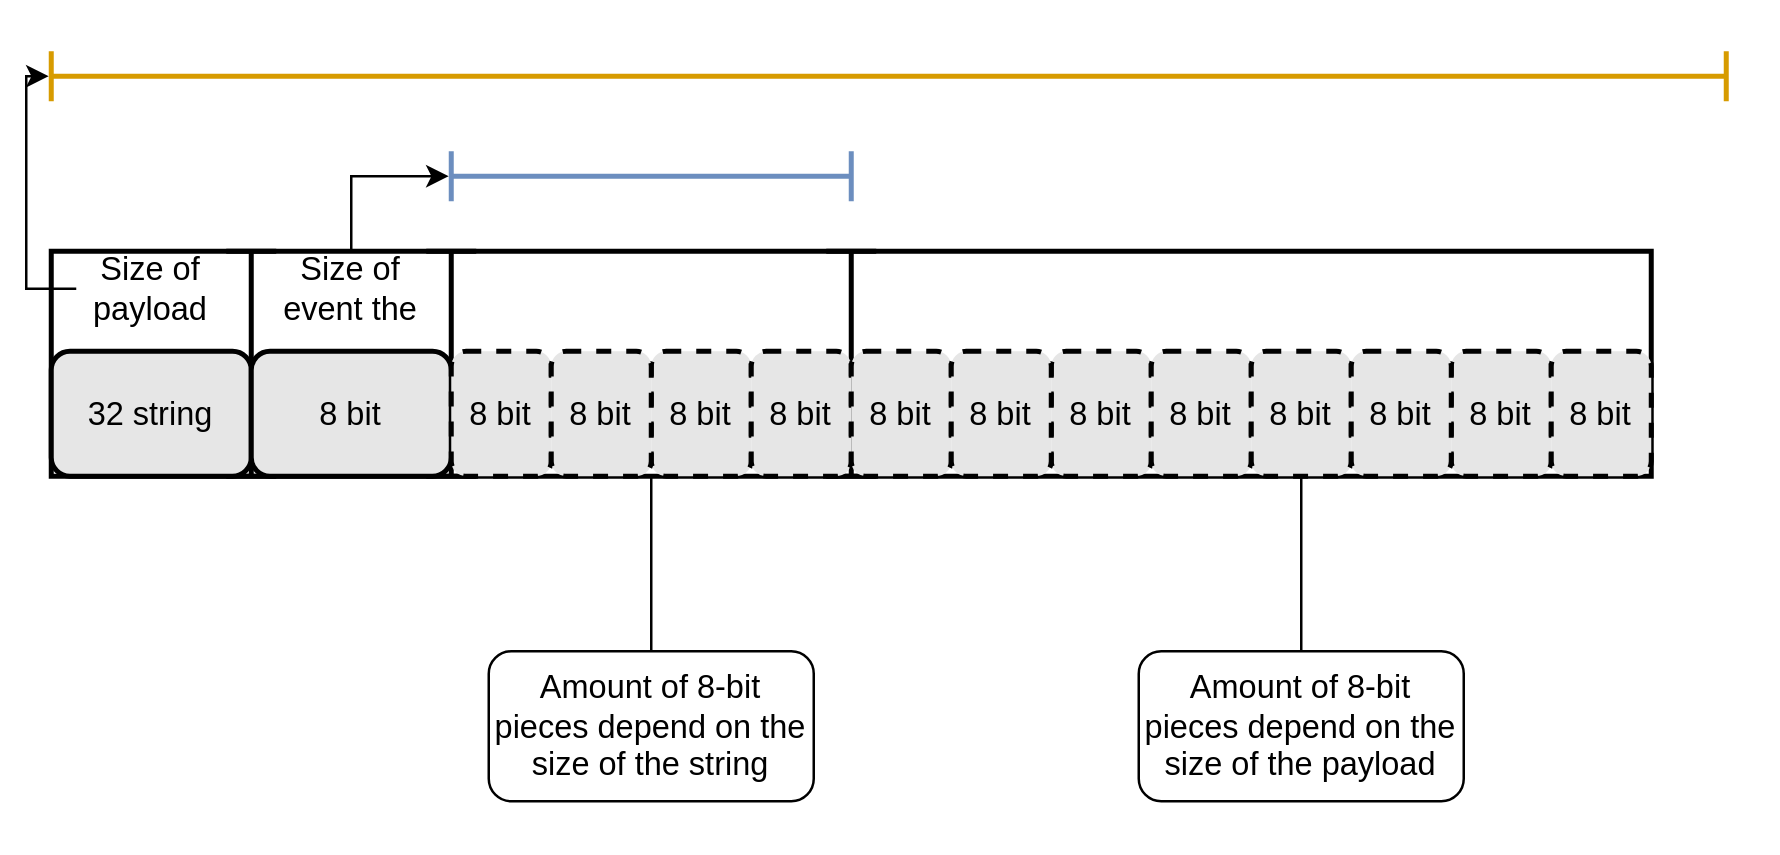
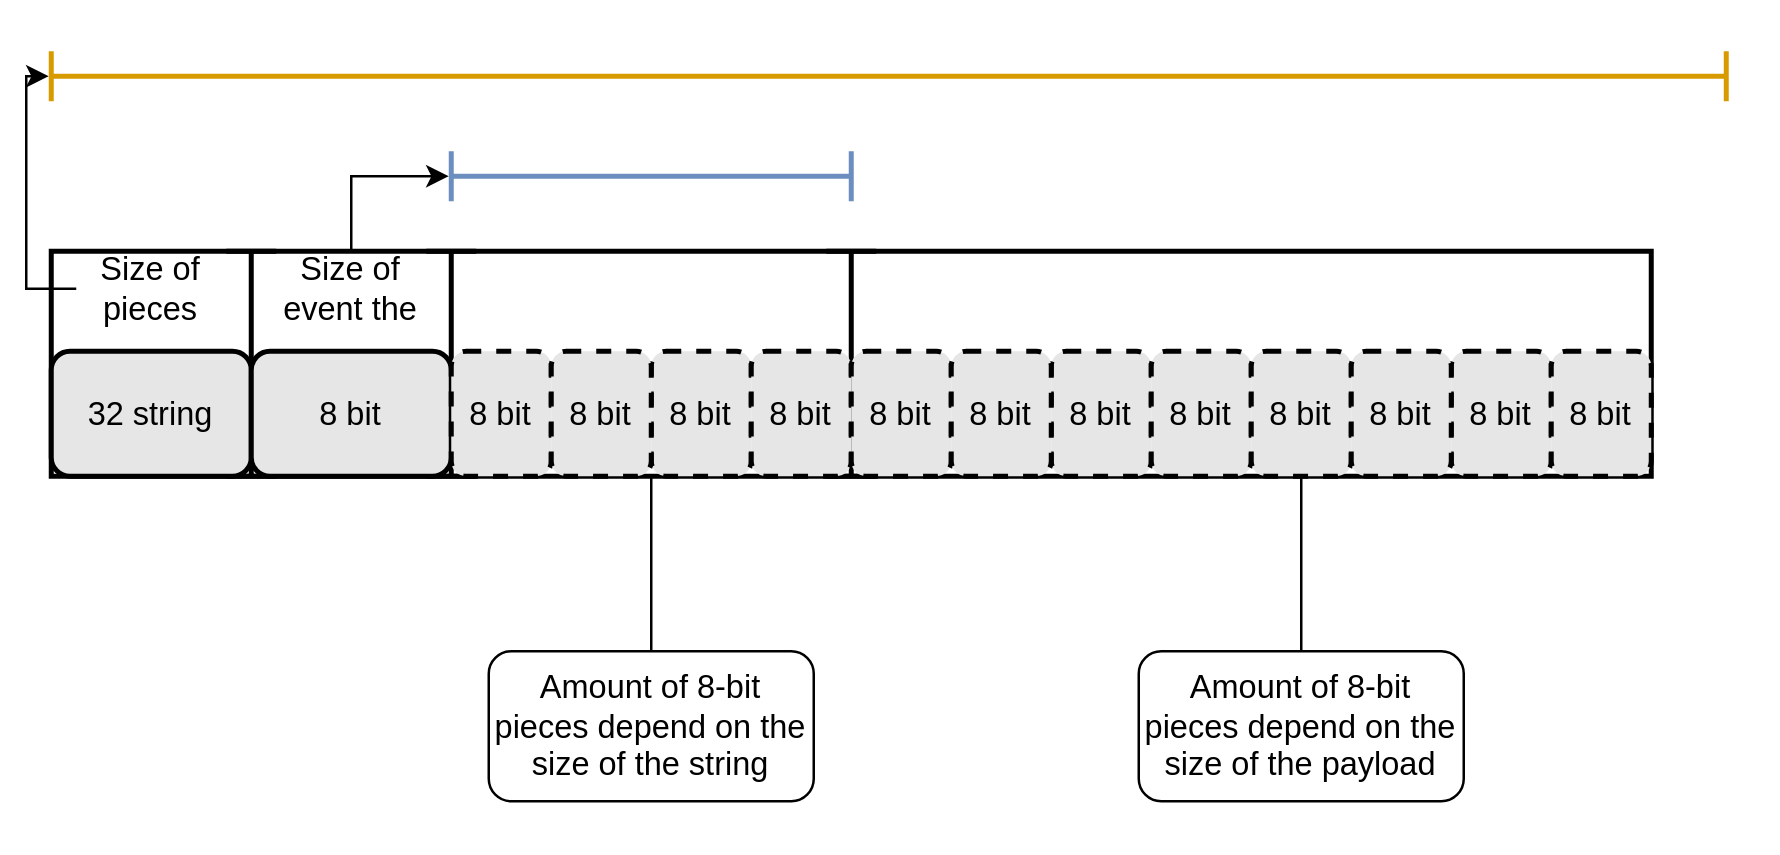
(151, 289) -> (151, 289)
